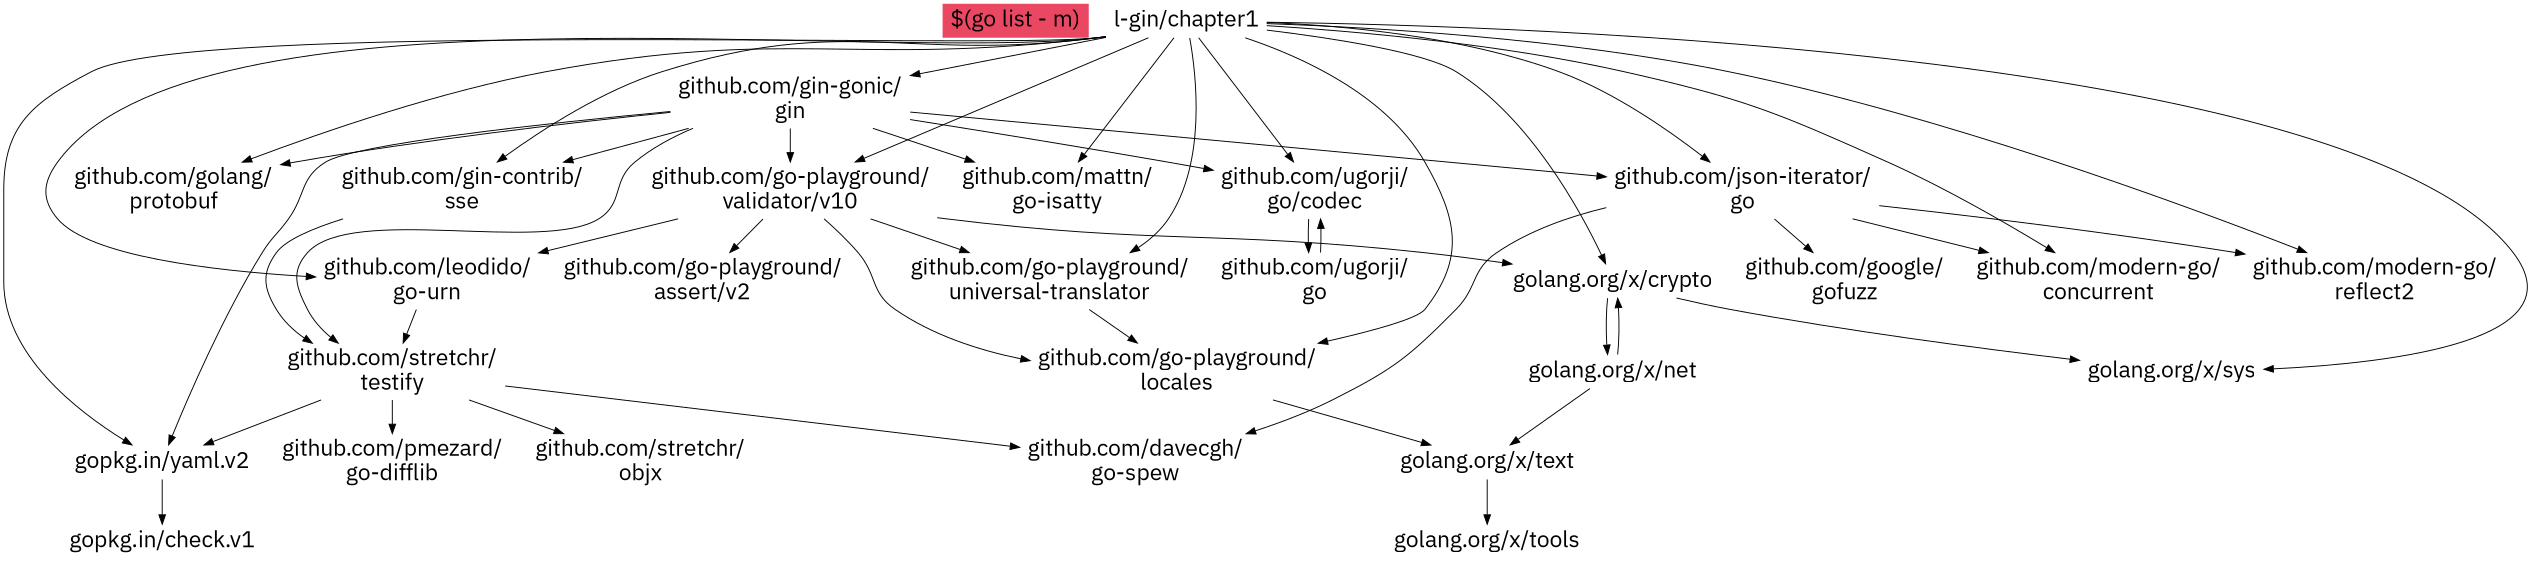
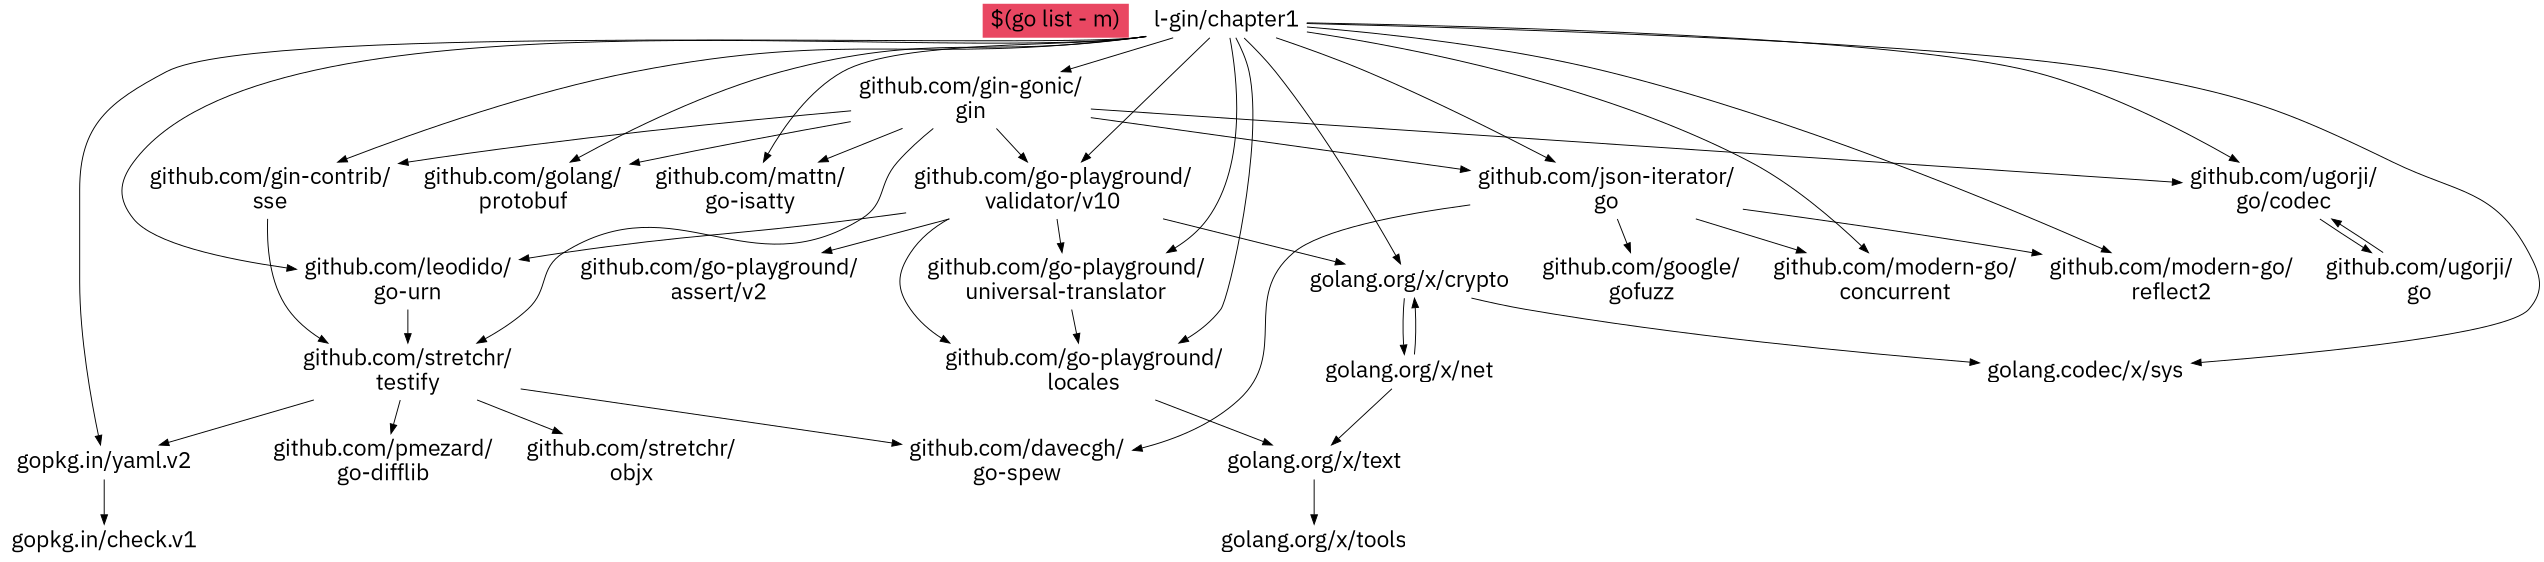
(313, 173) -> none
(2172, 372) -> (2086, 372)
